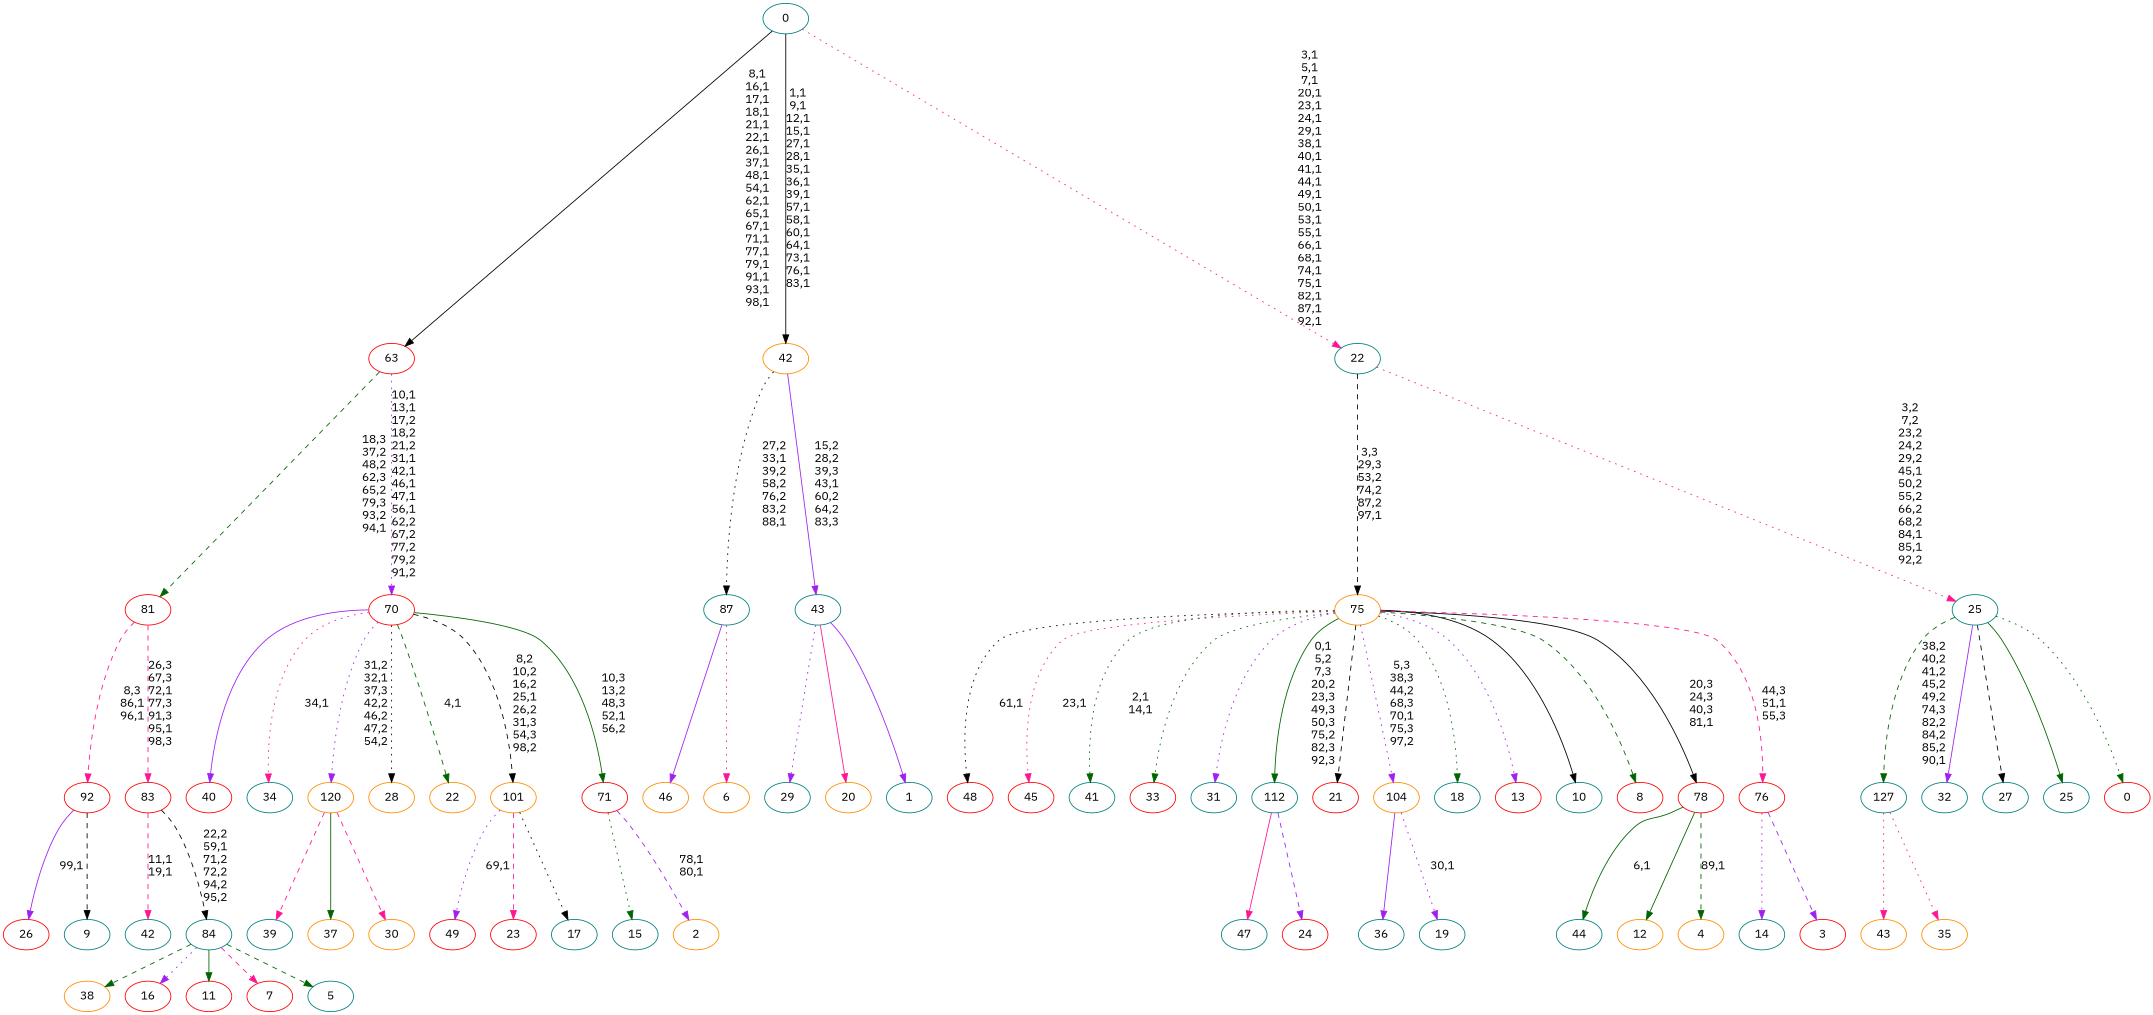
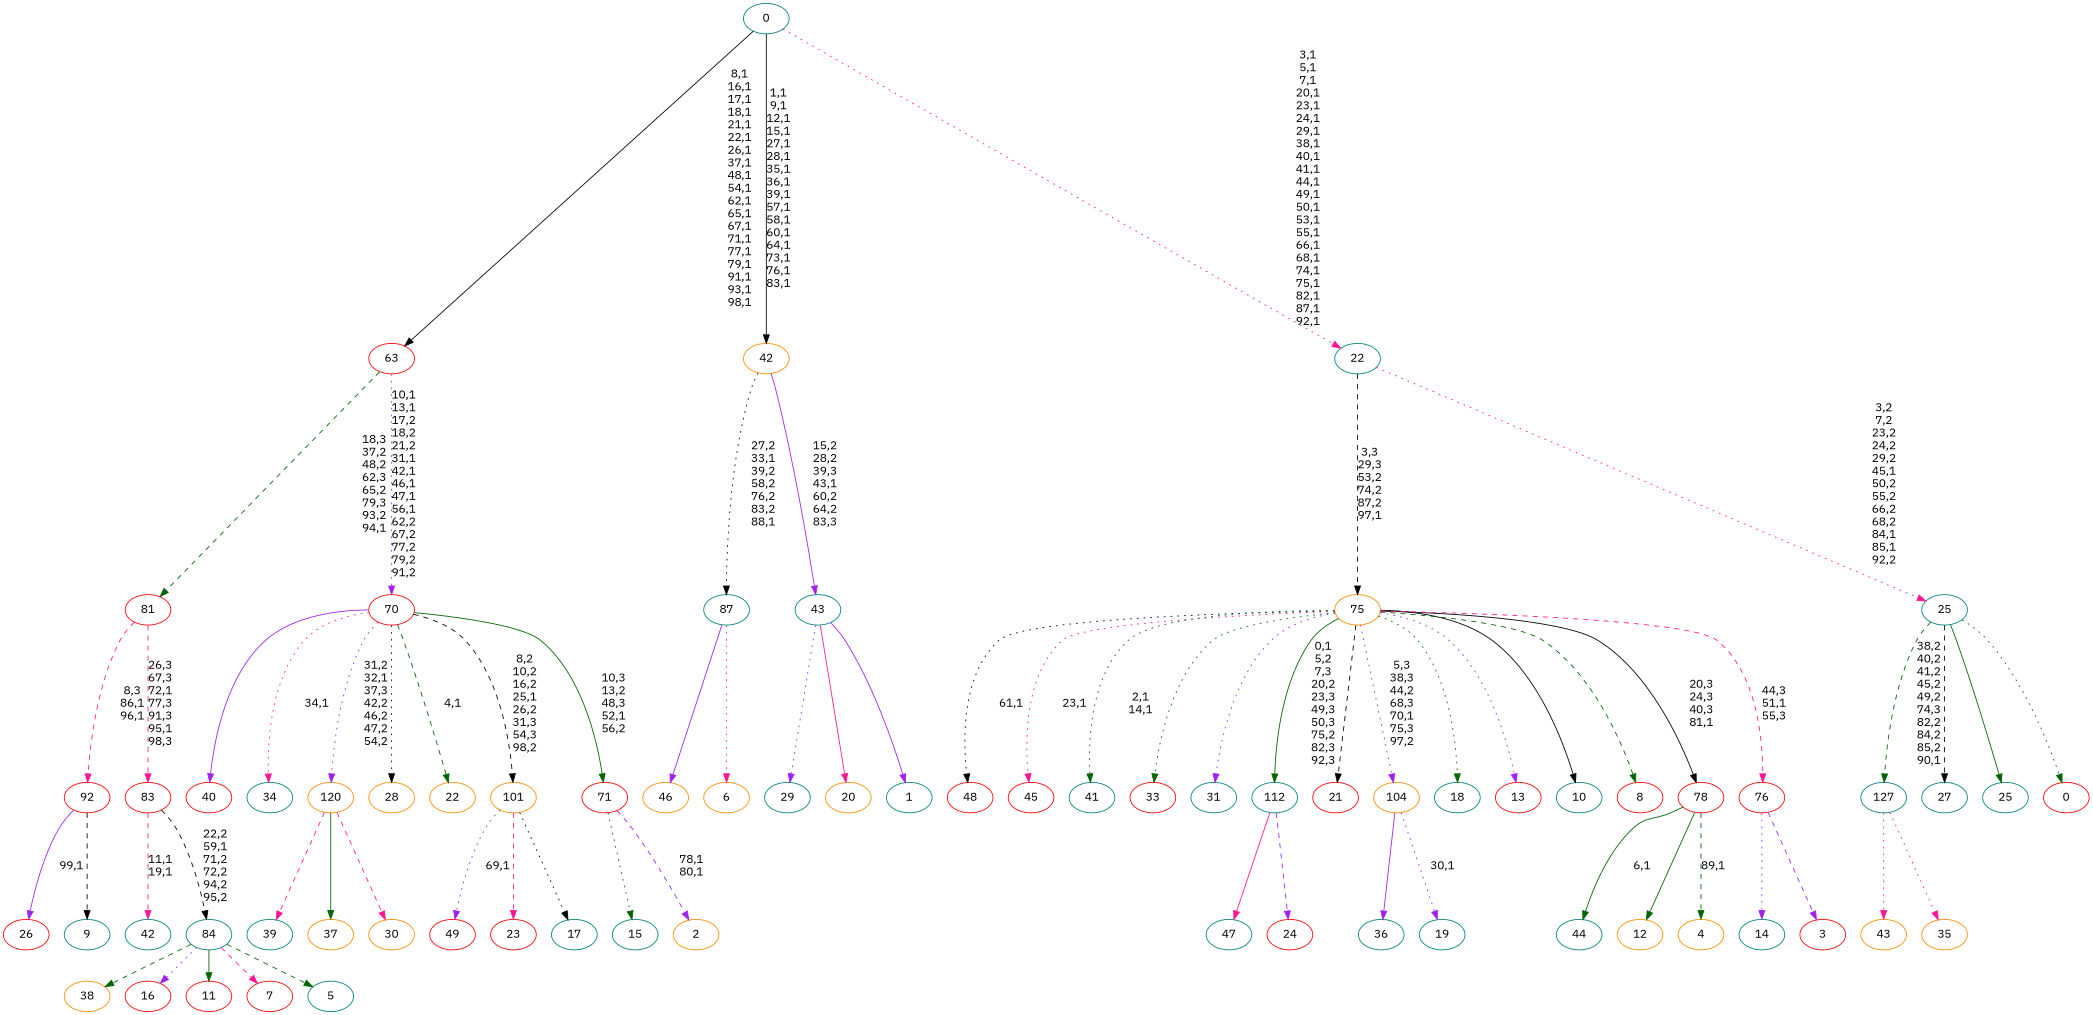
(1945, 798) -> none
